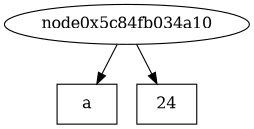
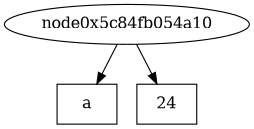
(127, 24) -> (127, 24)
